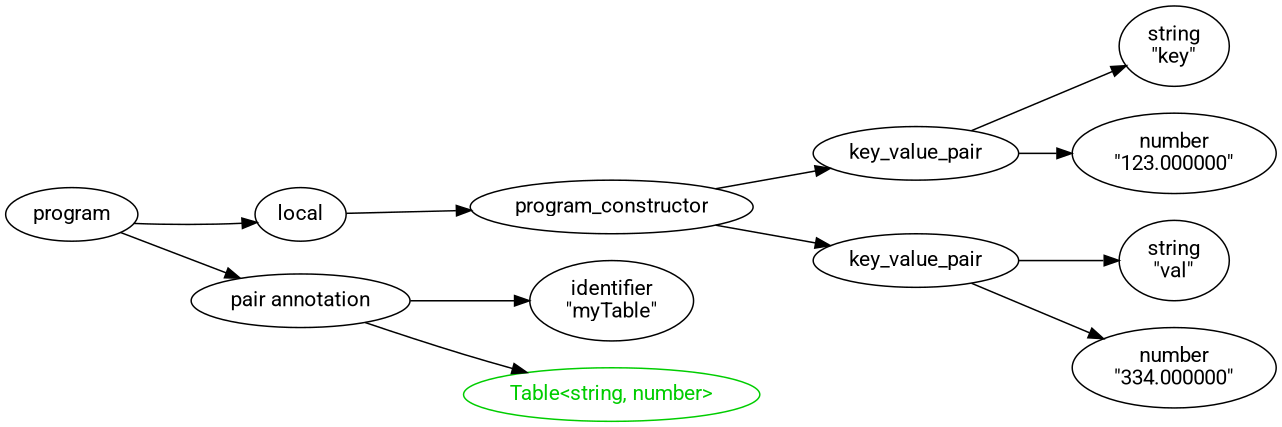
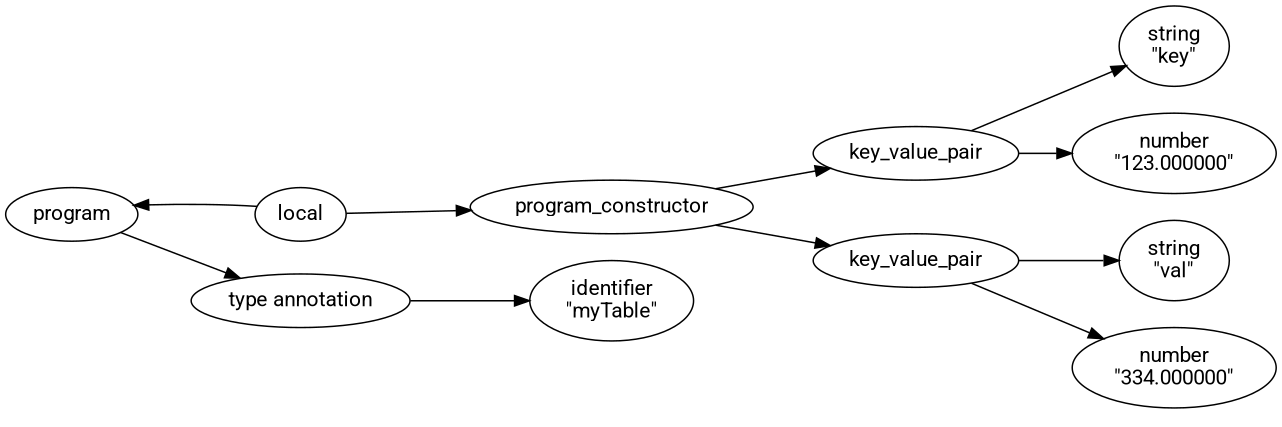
(188, 224) -> (203, 204)
(301, 301) -> (301, 301)
(612, 395) -> none
